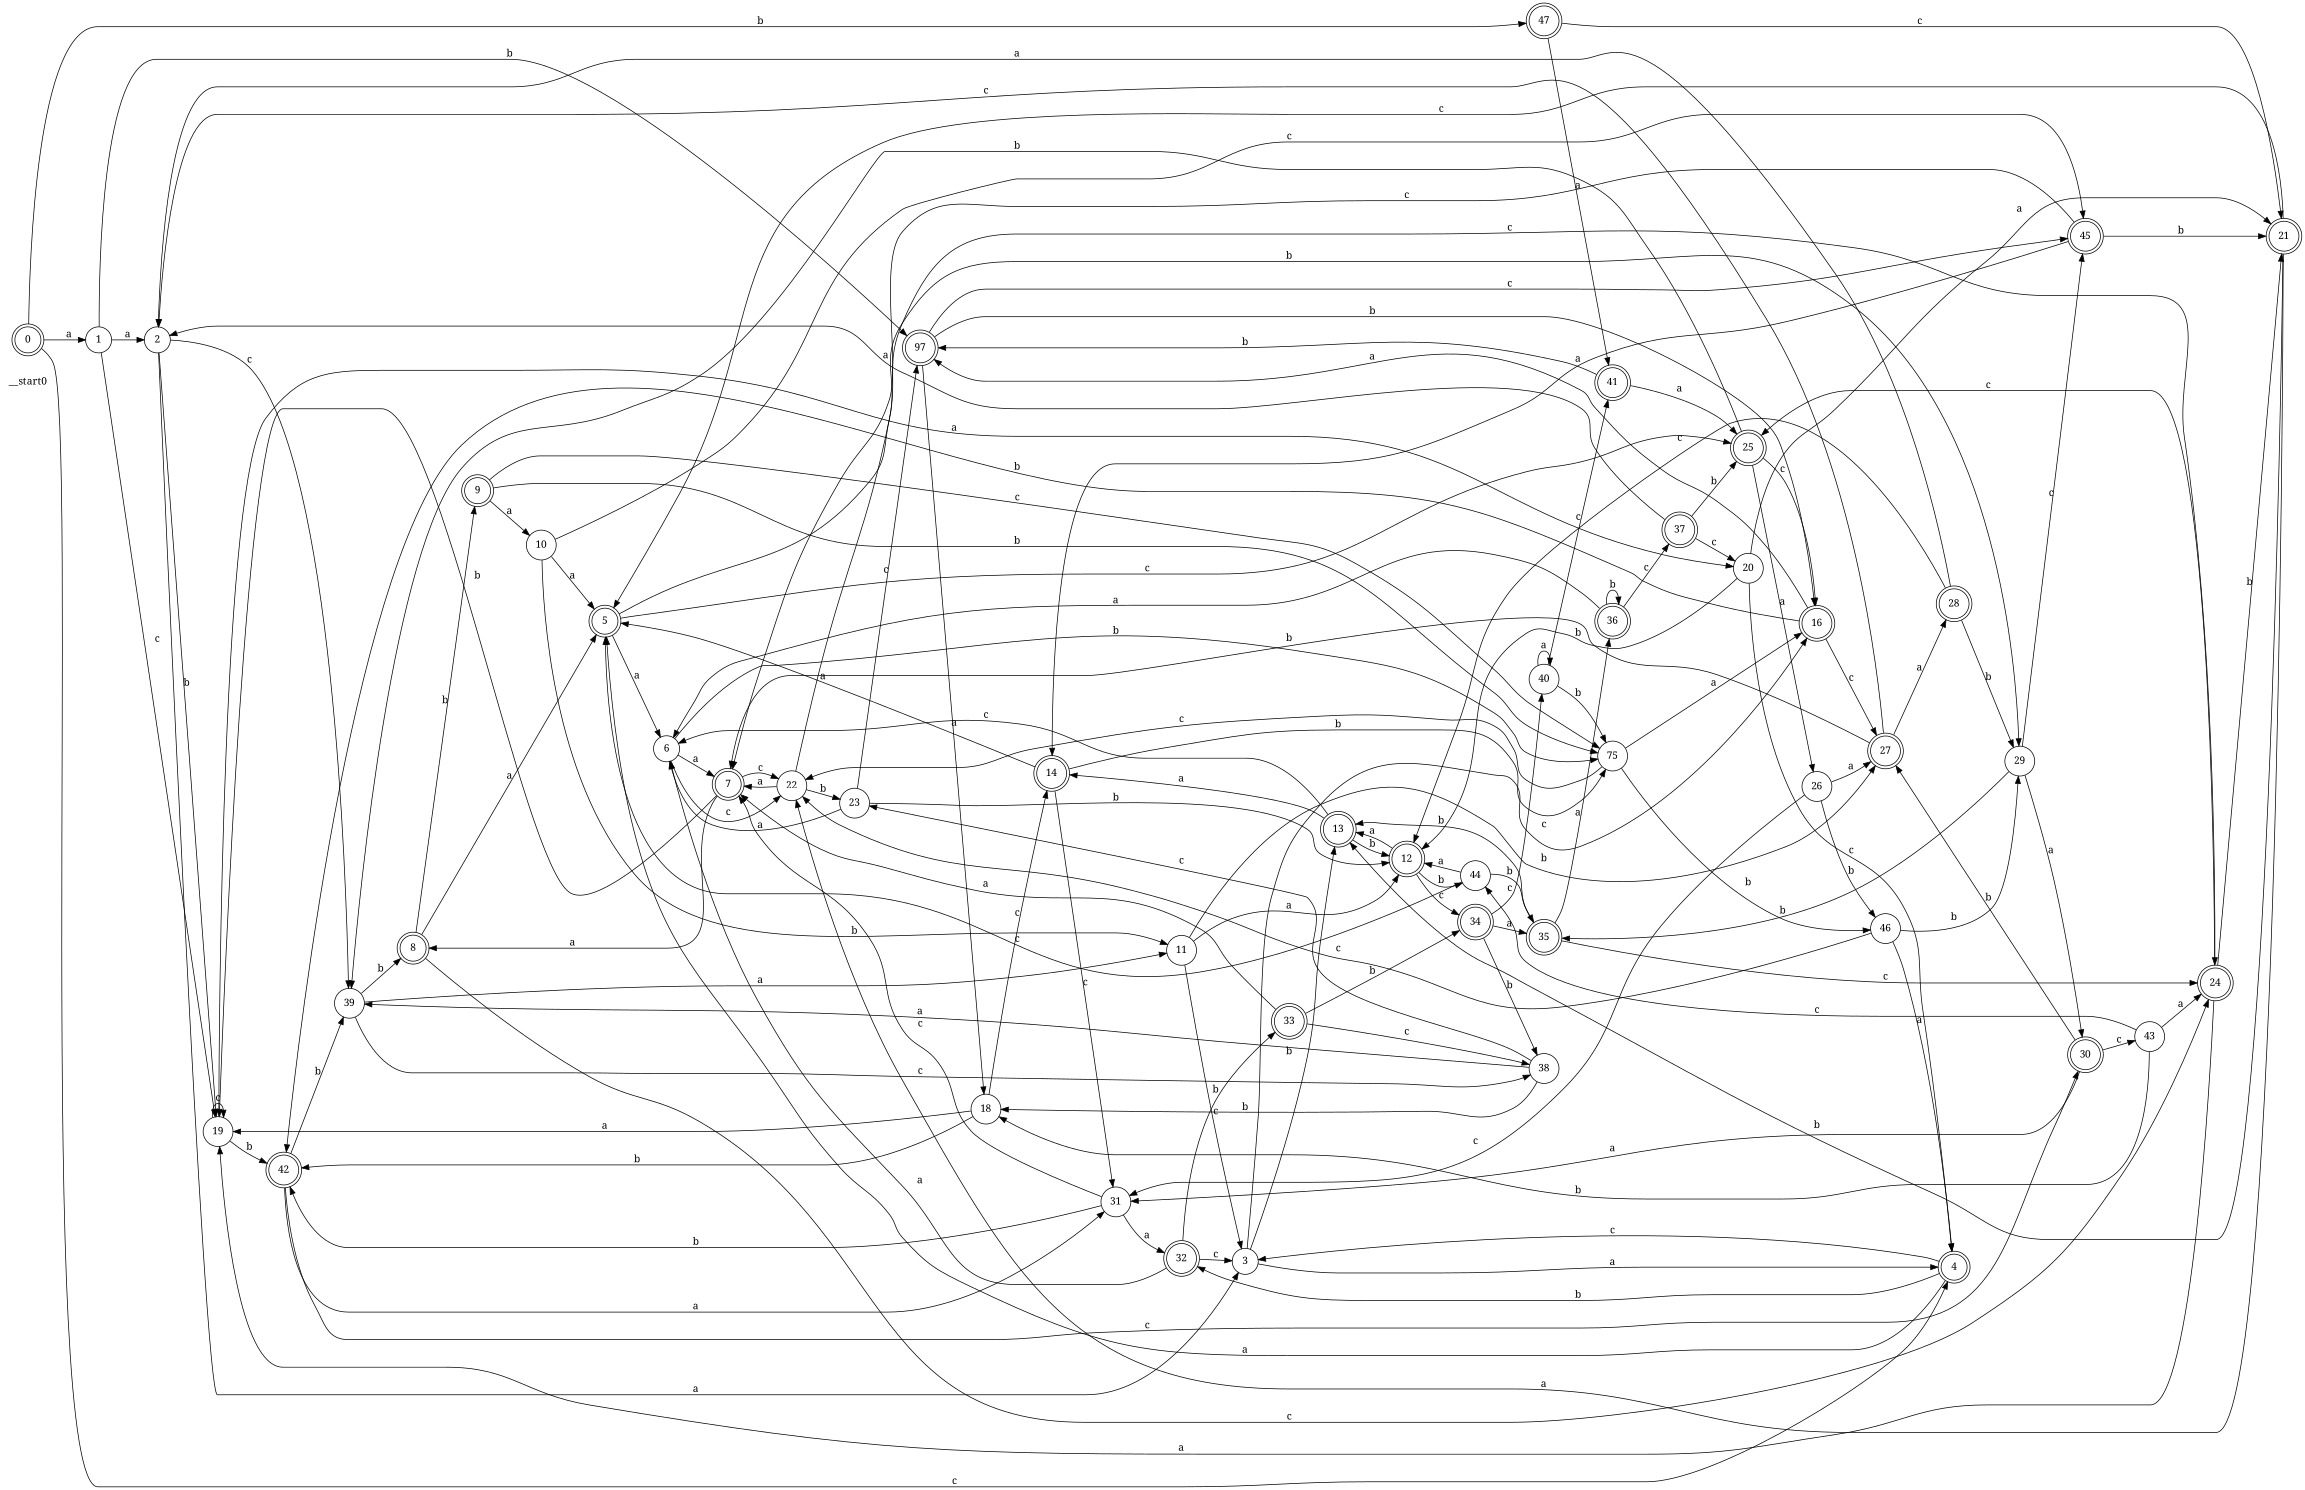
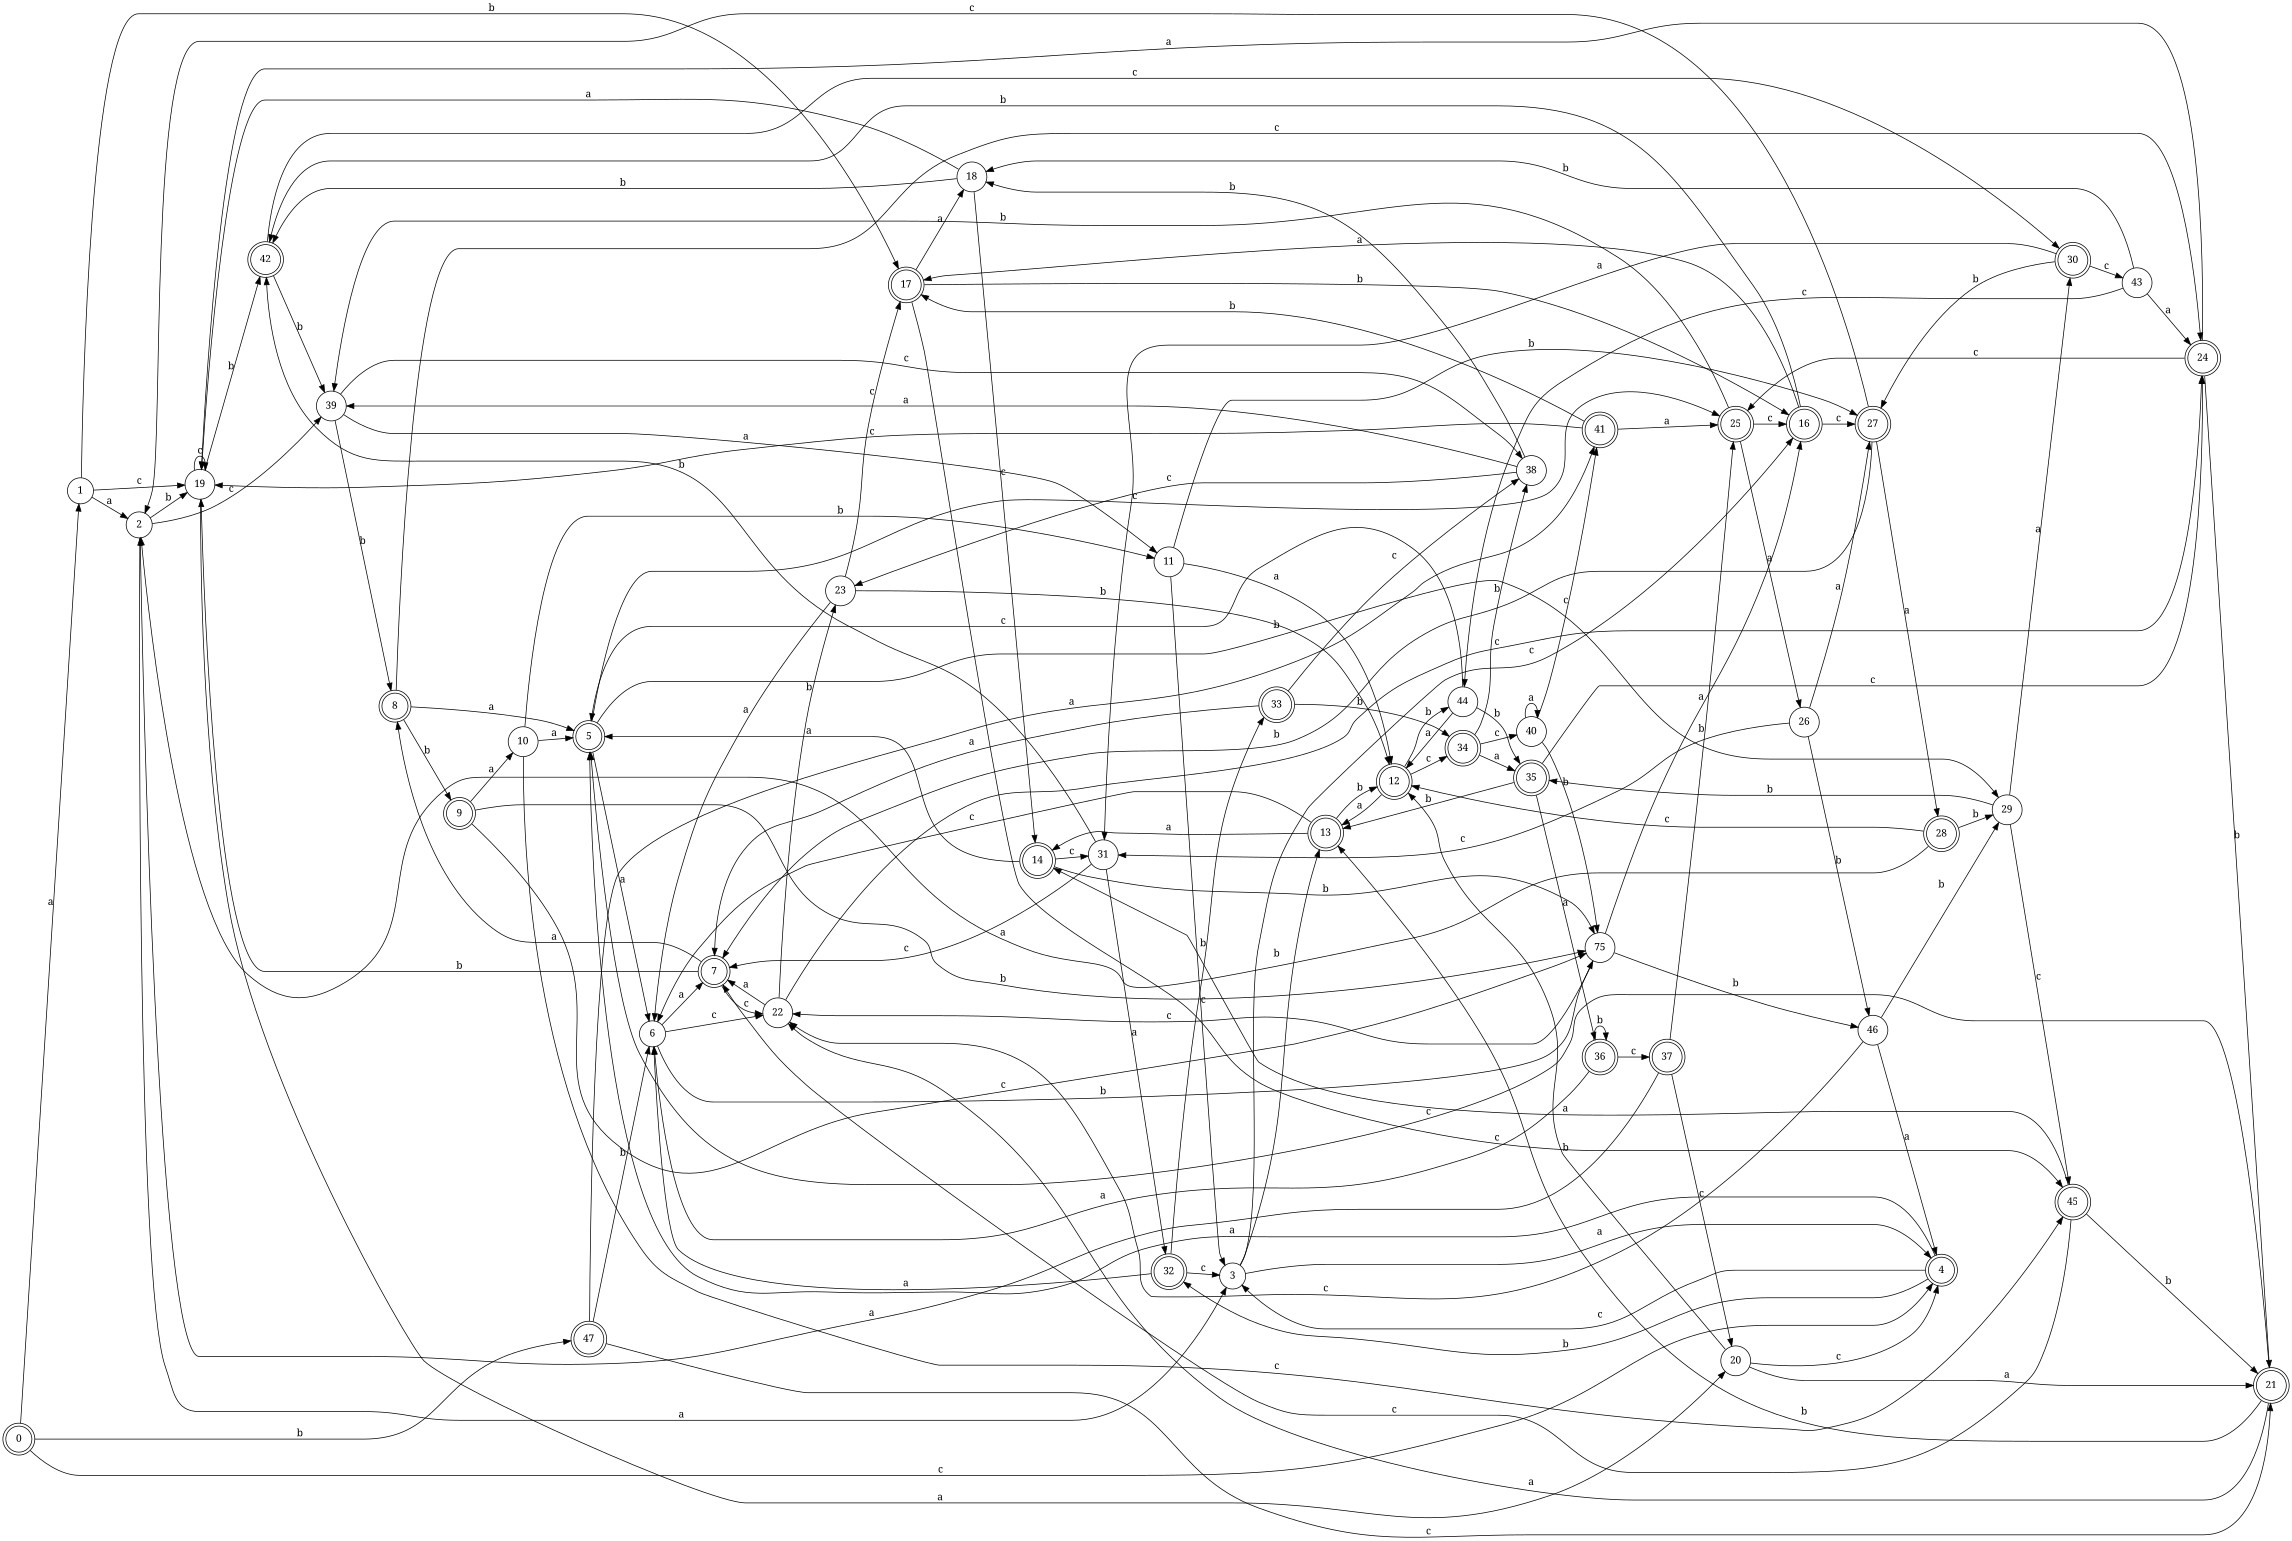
(920, 348) -> (906, 285)
(28, 382) -> none
none -> (901, 435)
none -> (620, 1188)
(660, 1312) -> none
